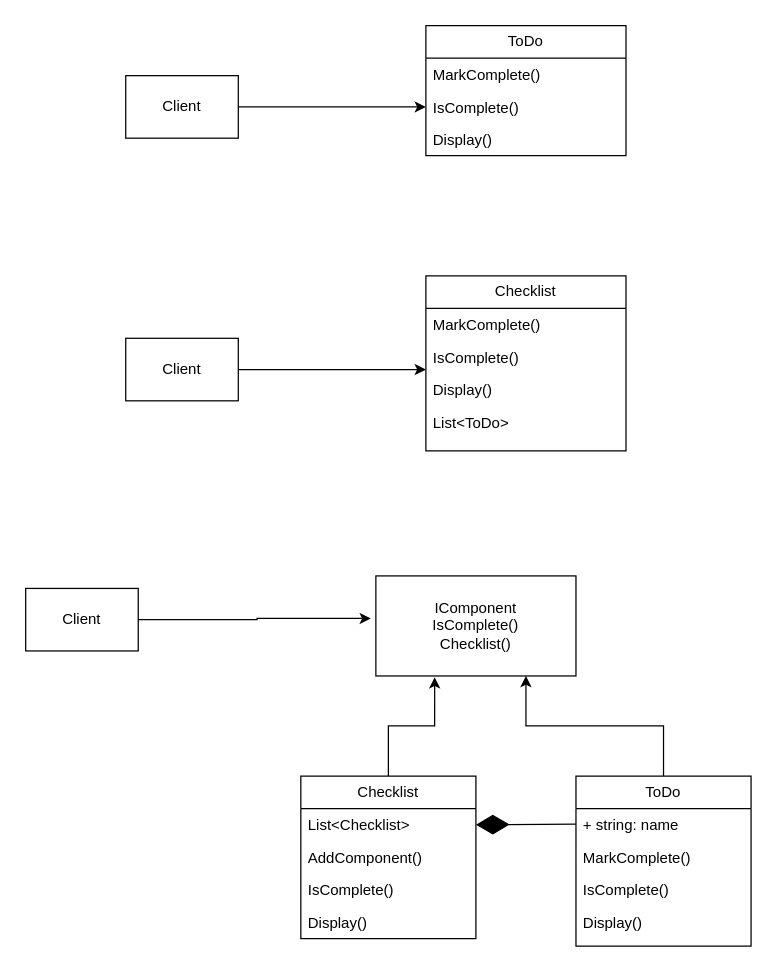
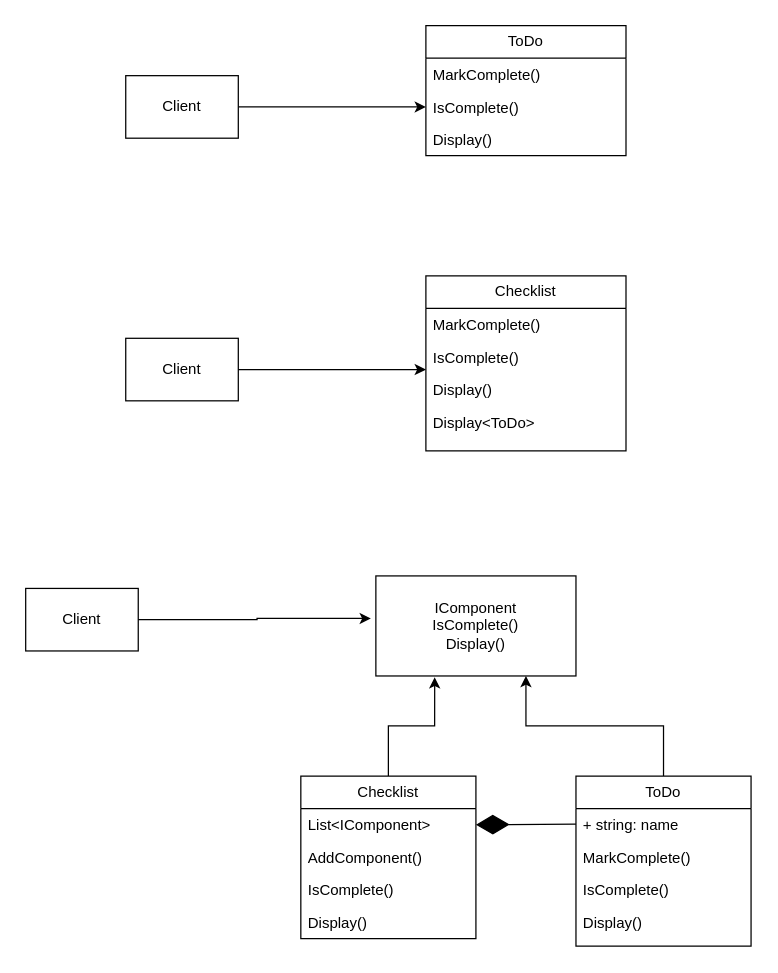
(473, 423) -> (484, 423)
(476, 626) -> (476, 626)
(365, 826) -> (373, 826)
